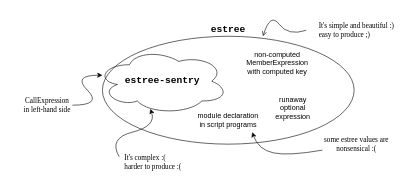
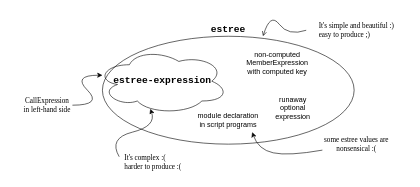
(162, 81) -> (162, 81)
